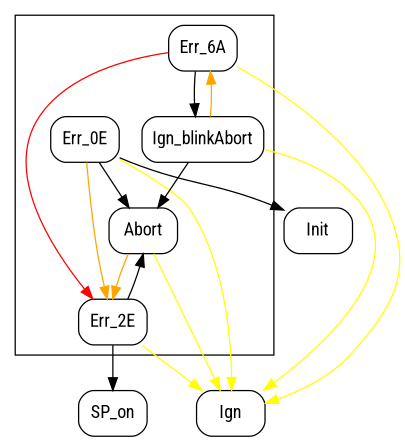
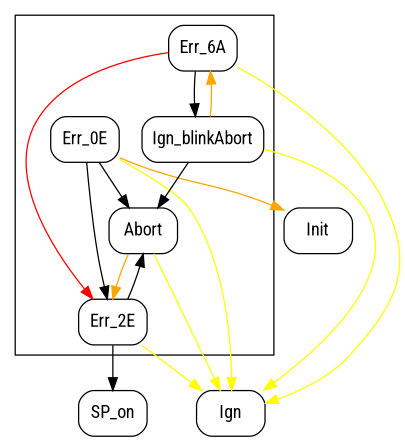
(195, 182) -> (195, 182)
(93, 225) -> (93, 225)
